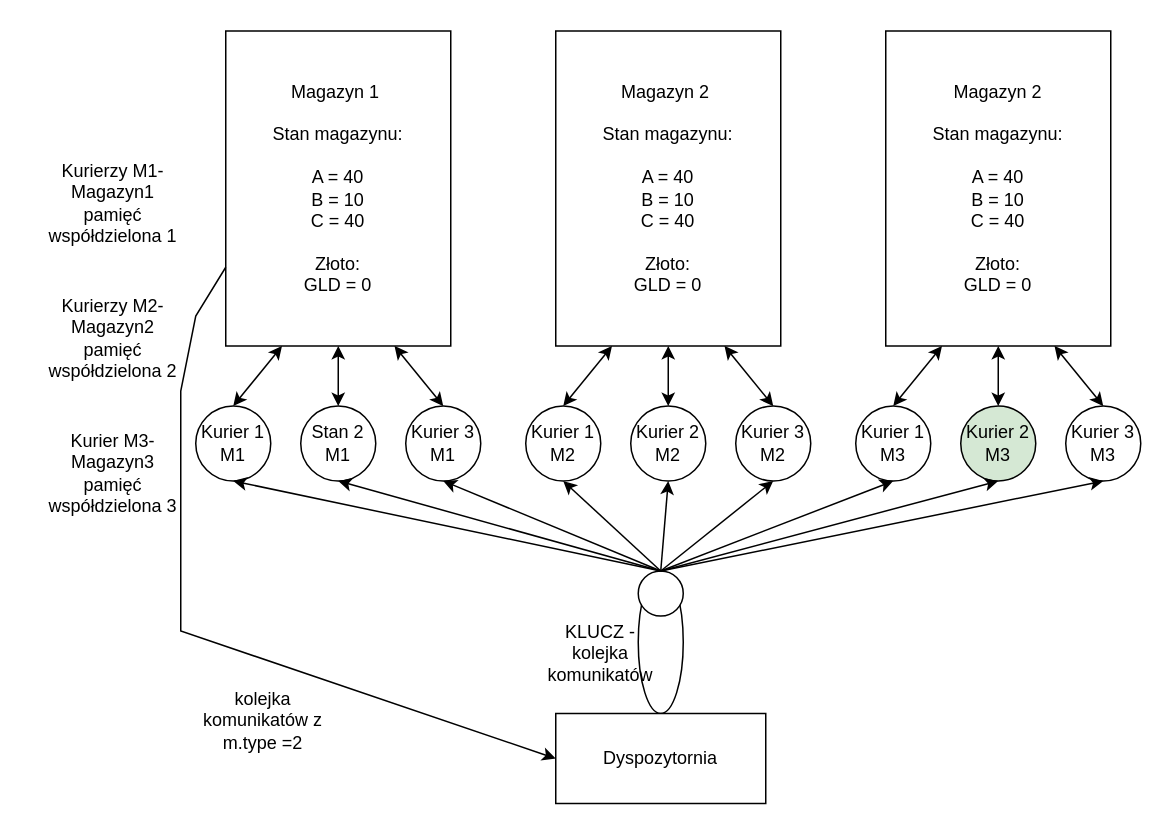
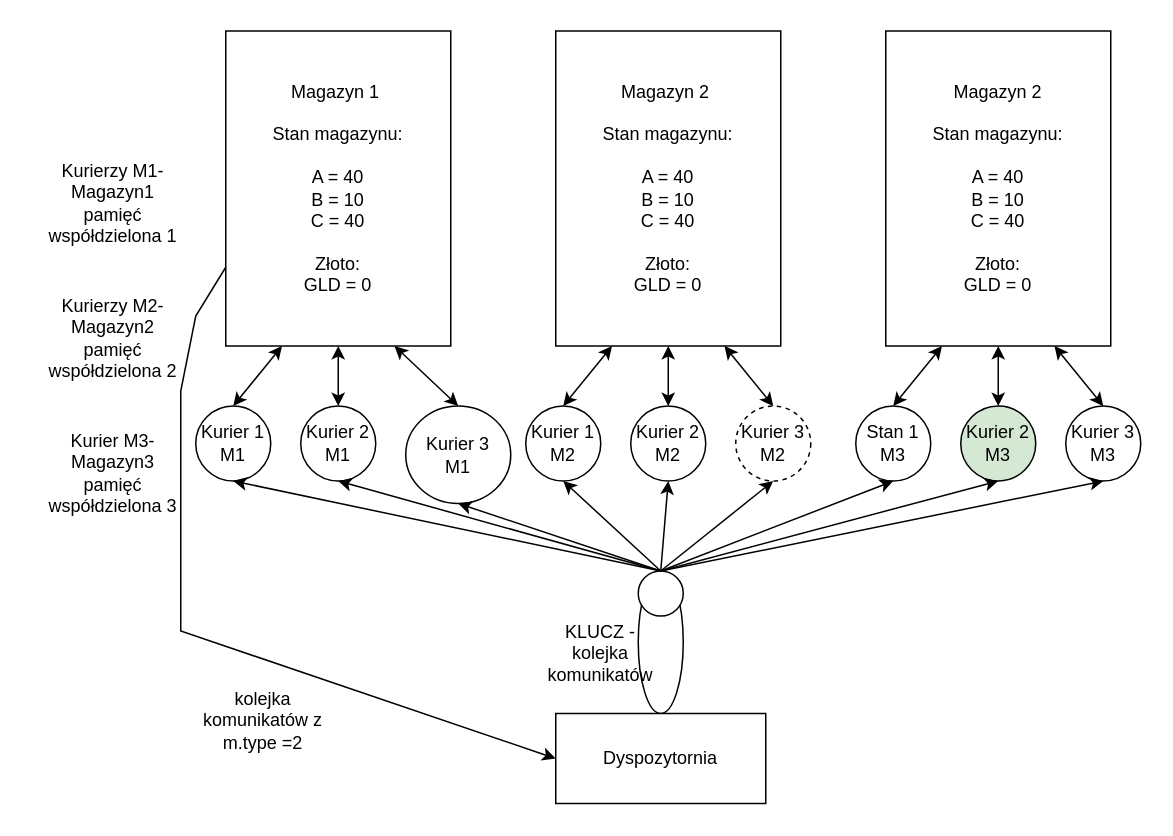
(338, 443) -> (338, 443)
(443, 443) -> (458, 455)
(773, 443) -> (773, 443)
(893, 443) -> (893, 443)
